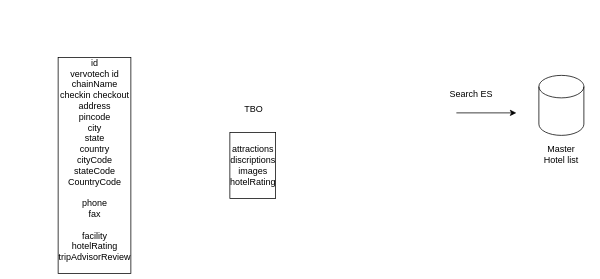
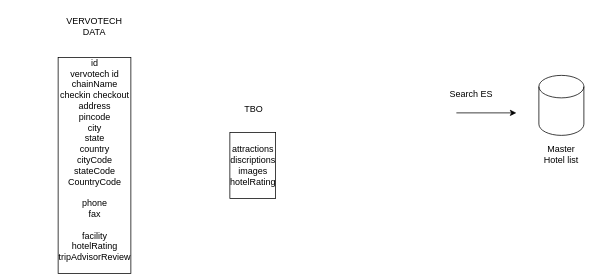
none -> (95, 27)
